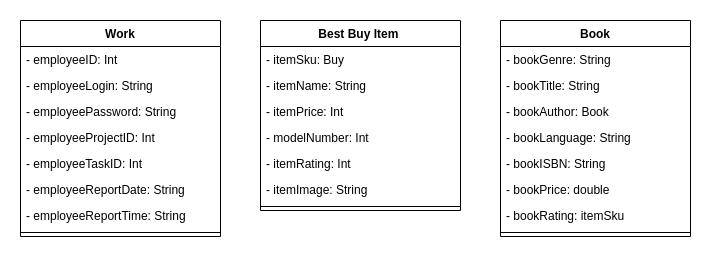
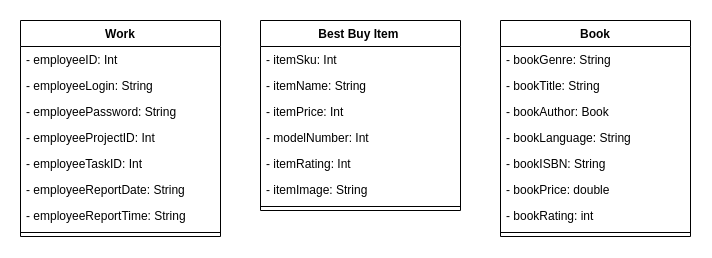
(307, 60) -> (307, 60)
(569, 216) -> (555, 216)
